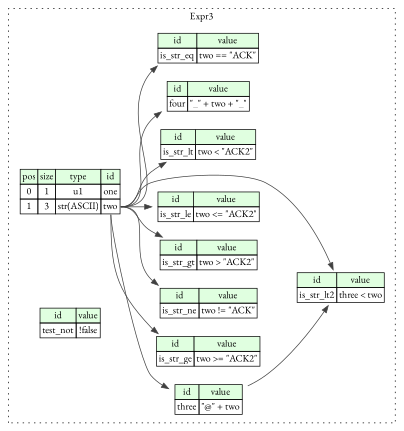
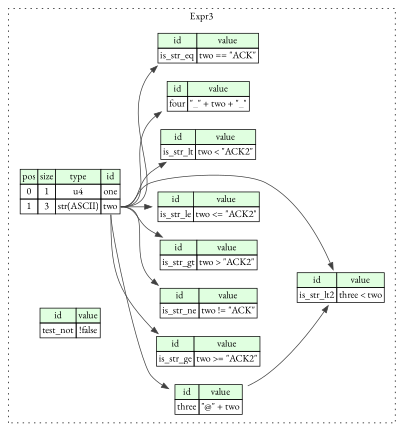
(78, 191) -> (78, 191)
